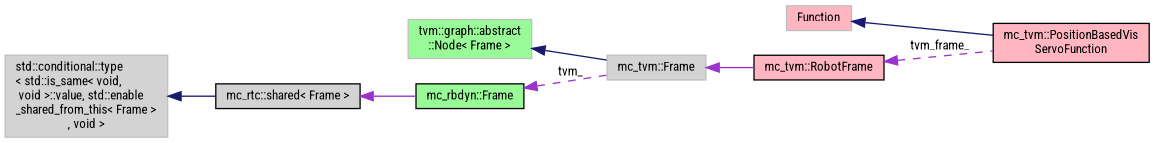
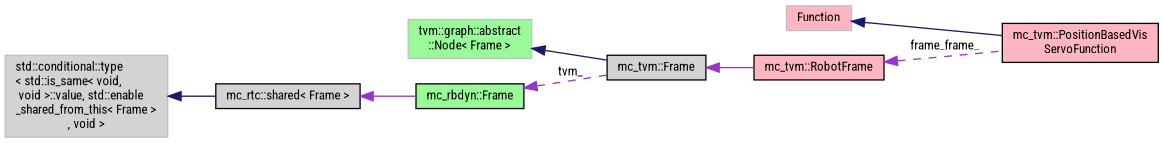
(939, 46) -> (943, 46)
(656, 68) -> (656, 68)
